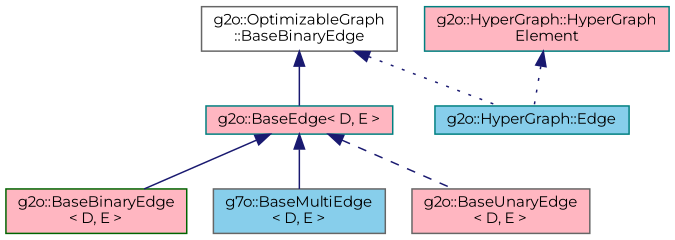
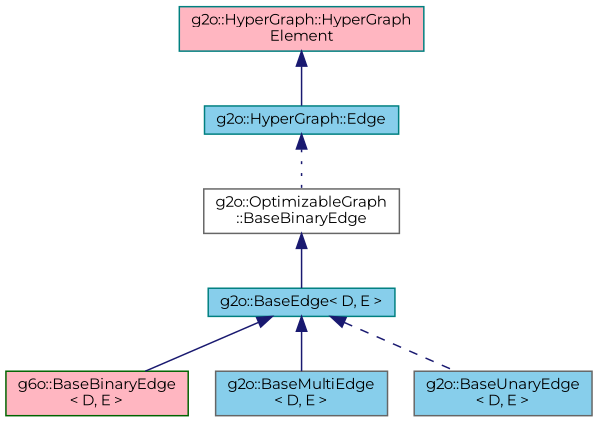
(433, 81) -> (302, 169)
(537, 86) -> (302, 86)
(299, 120) -> (302, 302)
(96, 211) -> (97, 393)
(299, 211) -> (302, 393)
(501, 211) -> (503, 393)
